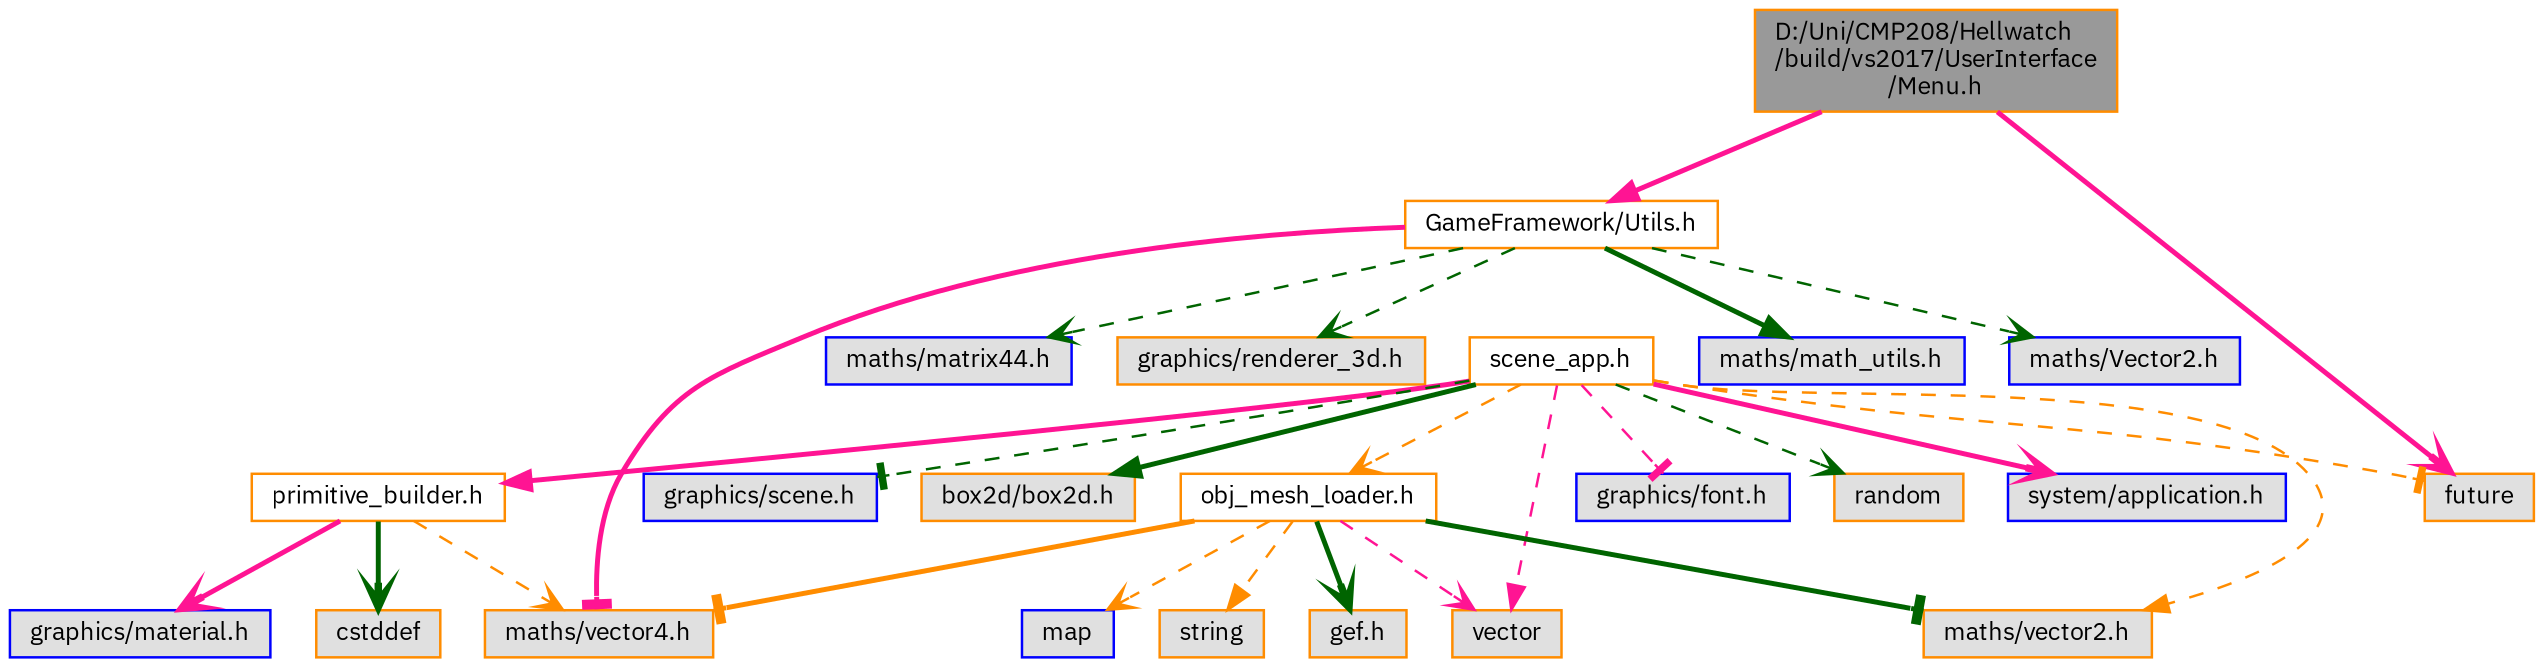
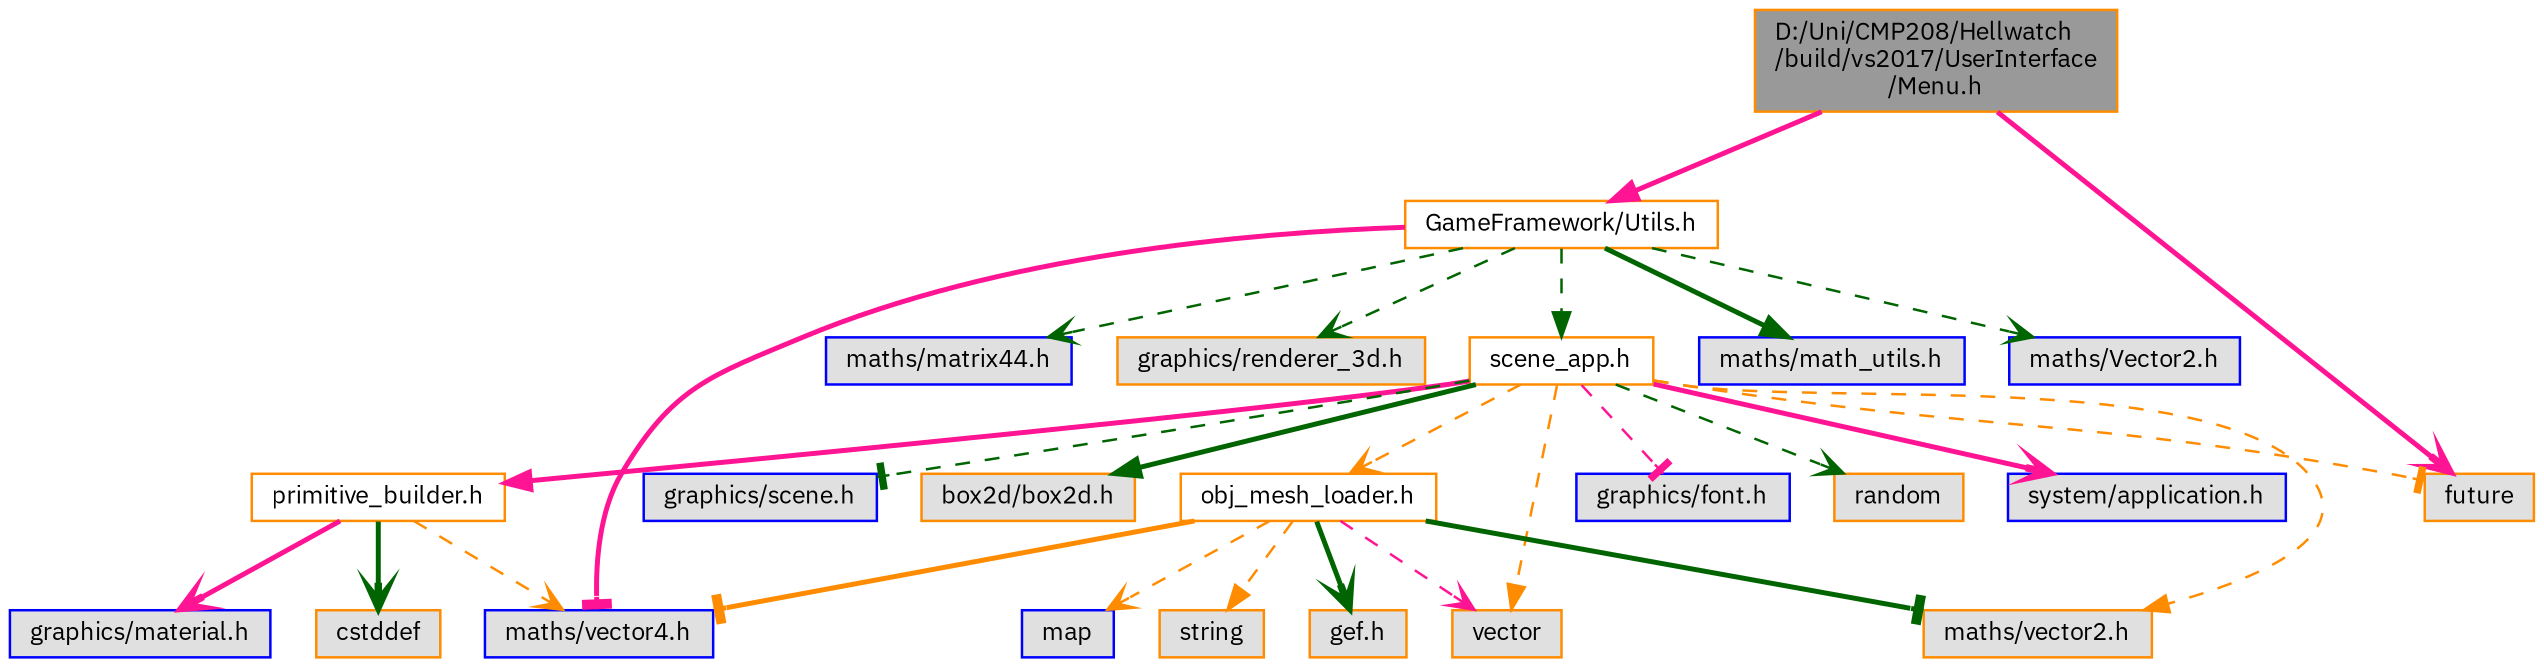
none -> (1562, 280)
(1537, 485) -> (1537, 485)
(599, 634) -> (599, 634)
